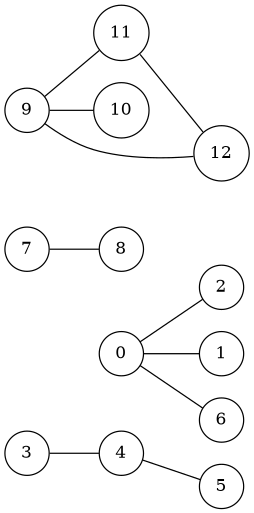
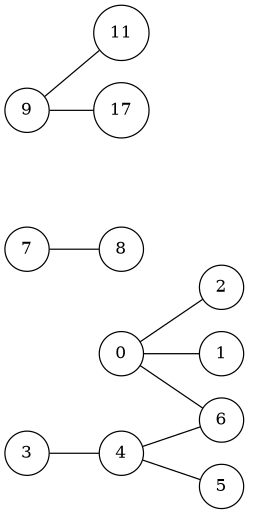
(121, 110) -> (121, 110)
(222, 153) -> none
none -> (172, 437)
